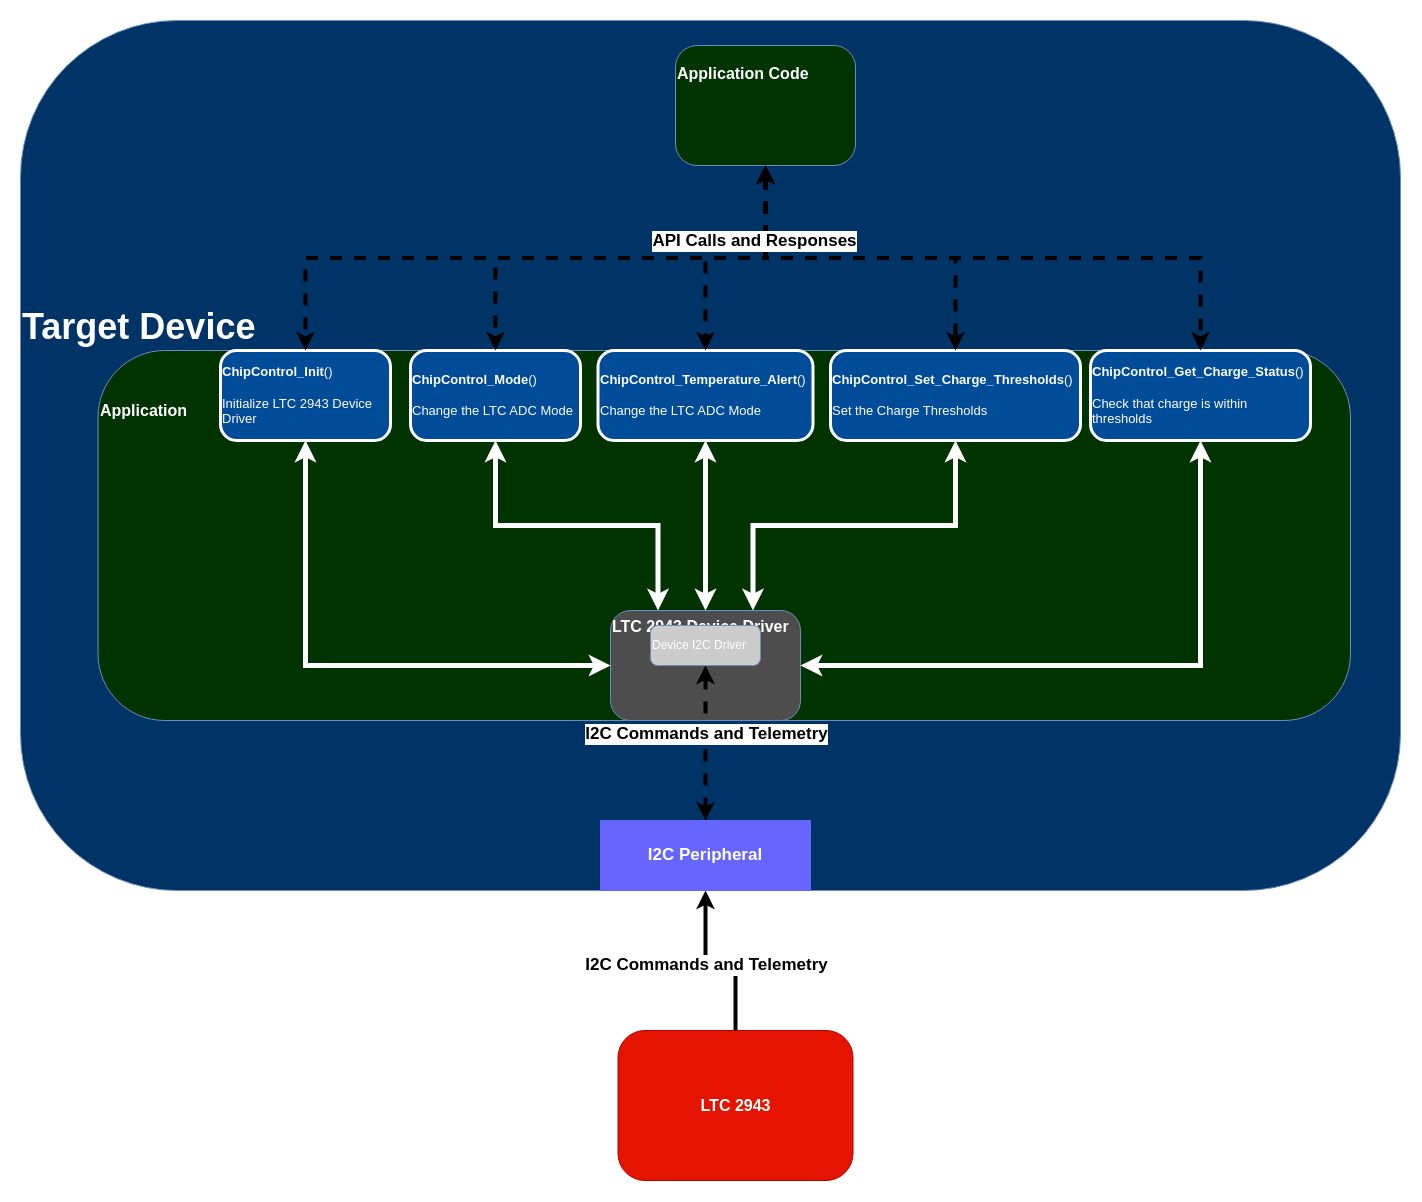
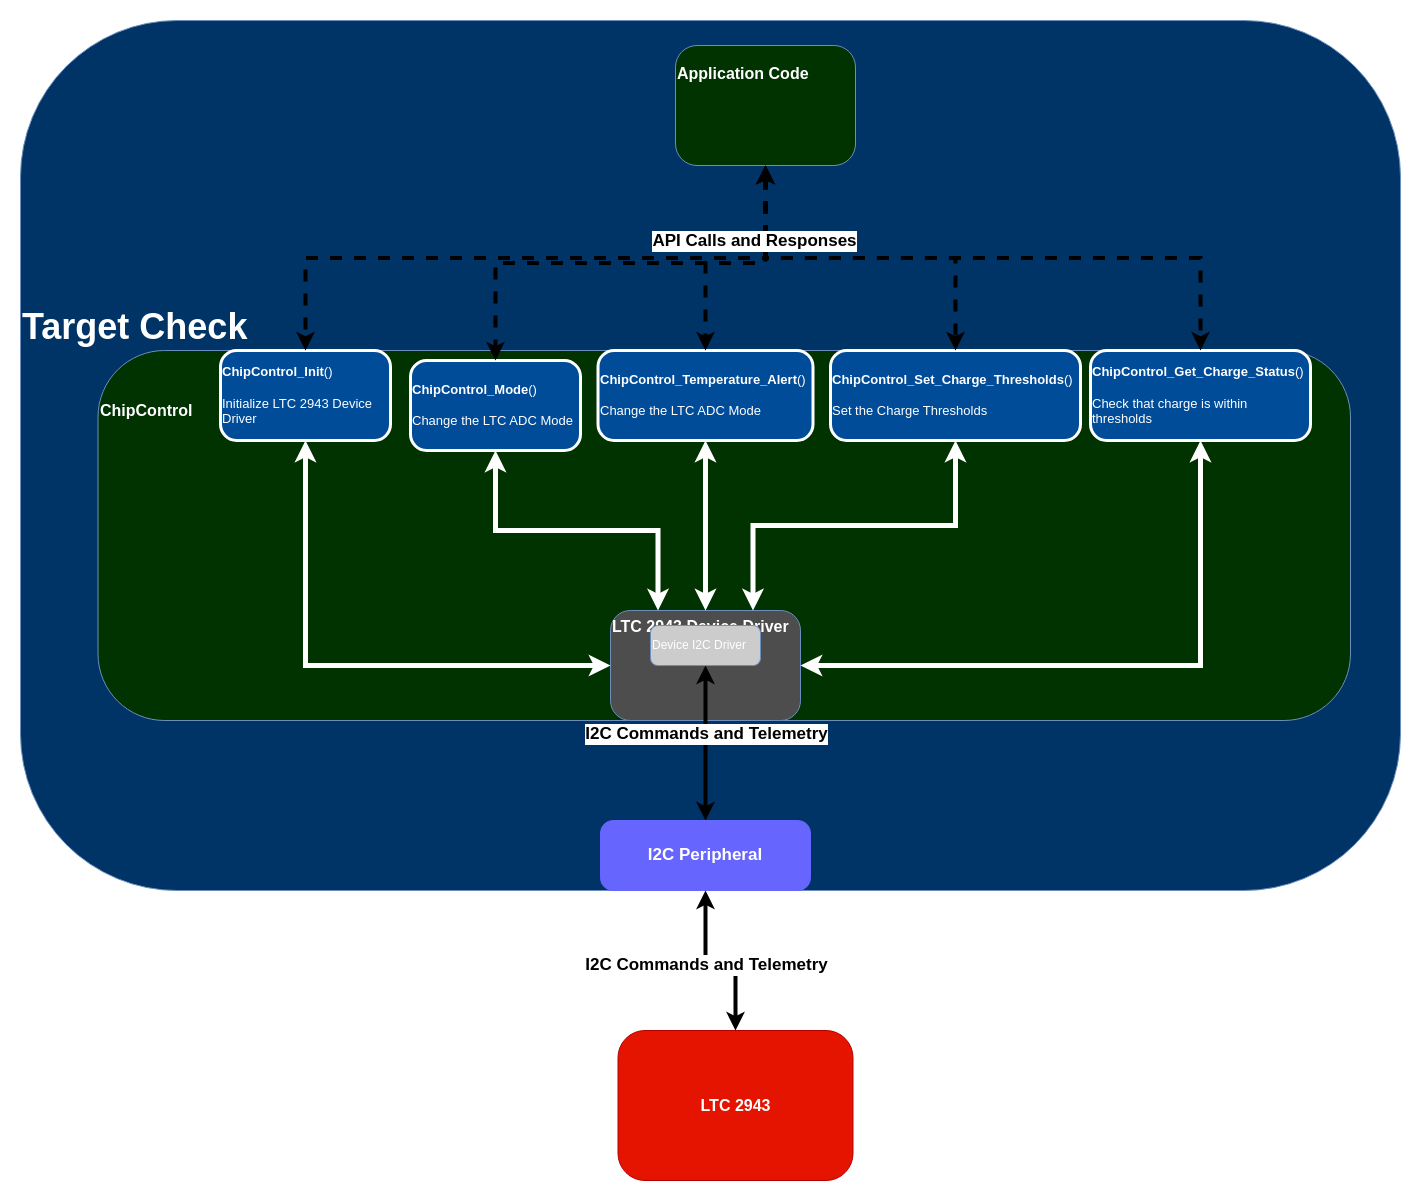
(77, 331) -> (74, 331)
(496, 396) -> (496, 406)
(144, 411) -> (146, 411)
(706, 767) -> (706, 767)
(706, 856) -> (706, 856)
(736, 1022) -> (736, 1016)
